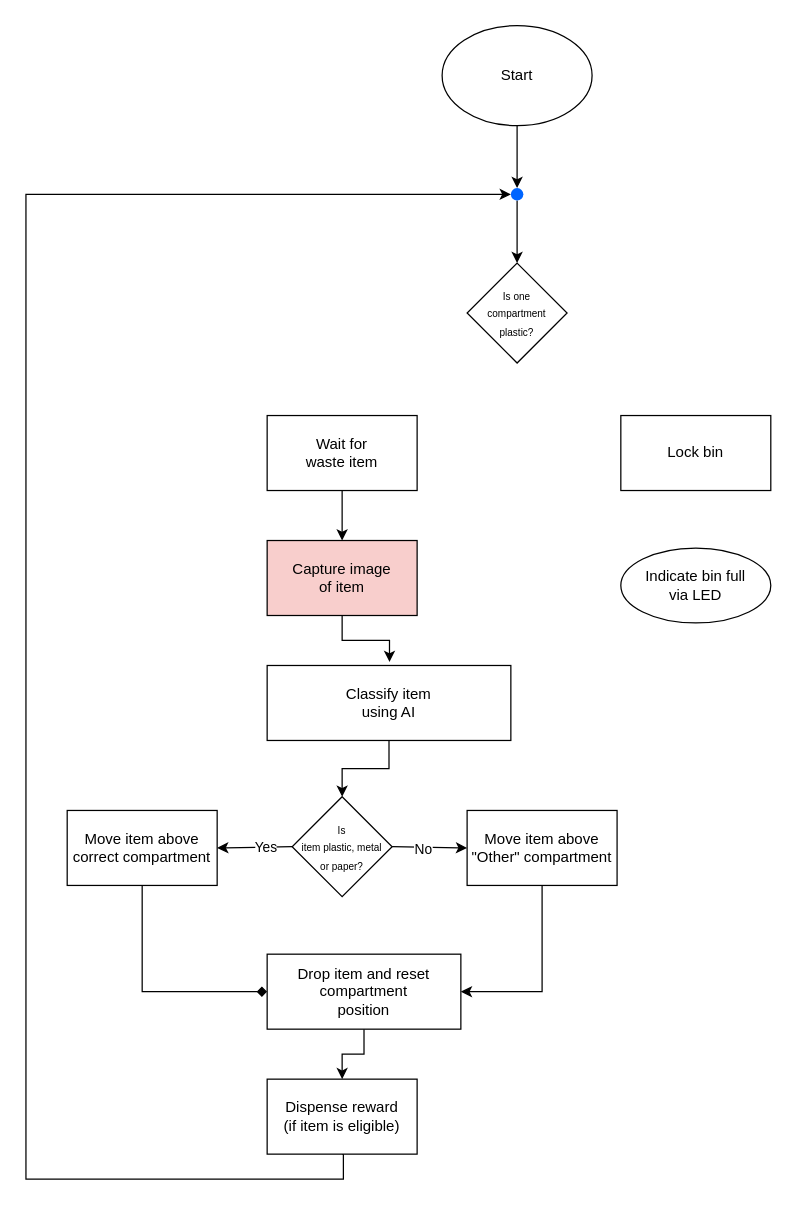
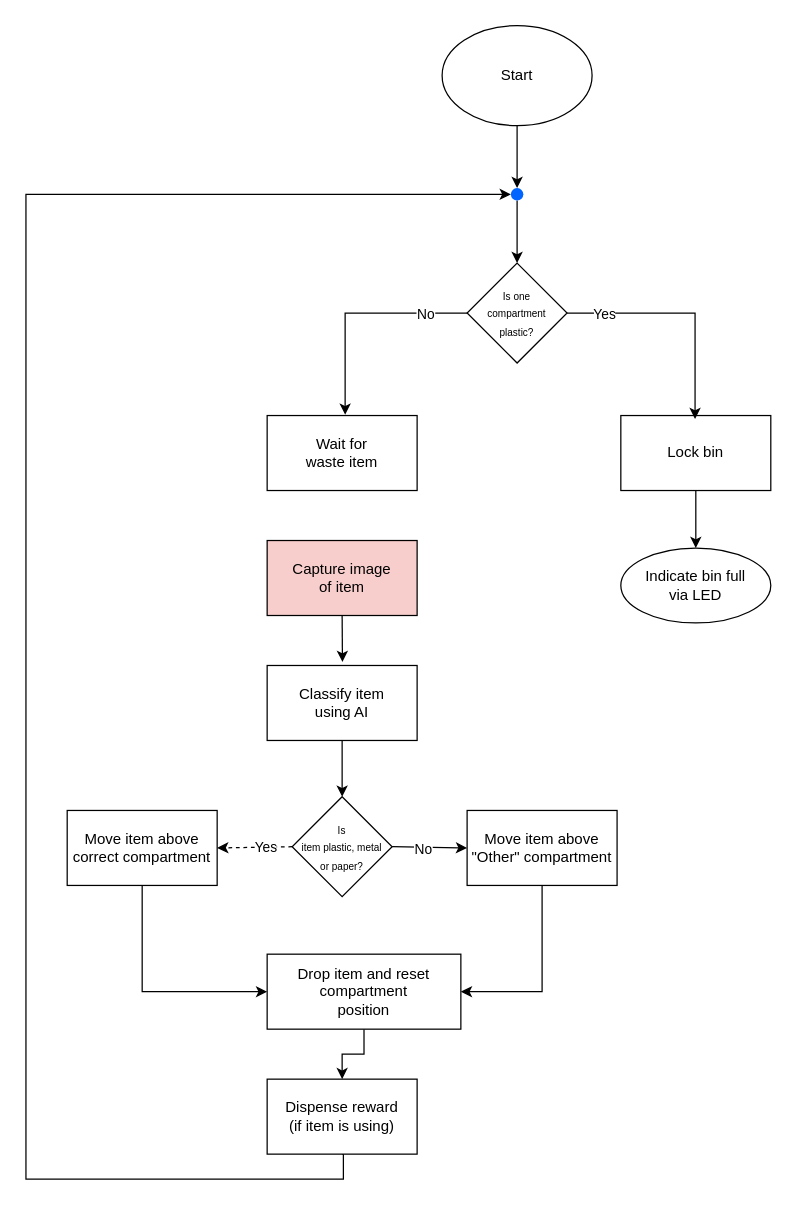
none -> (360, 313)
none -> (680, 313)
(342, 512) -> none
none -> (696, 515)
(389, 703) -> (342, 703)
(239, 848) -> (239, 848)
(256, 992) -> (257, 992)
(342, 1117) -> (342, 1117)
